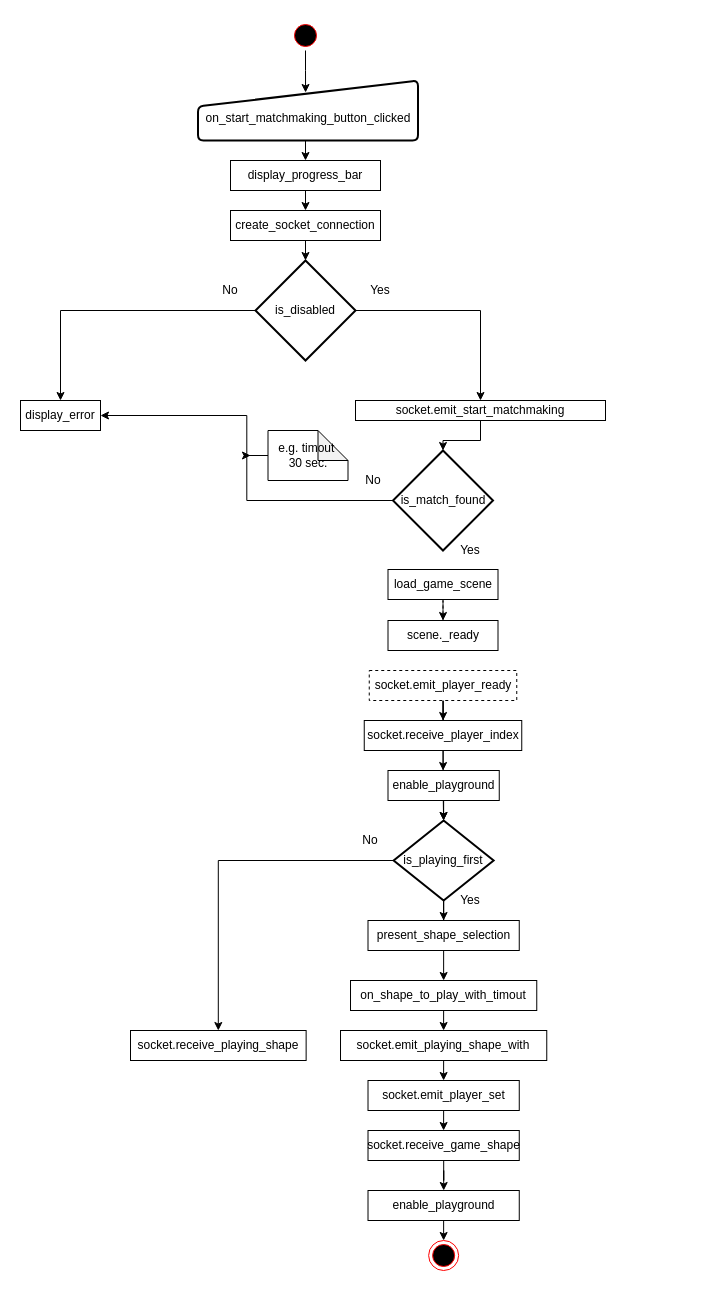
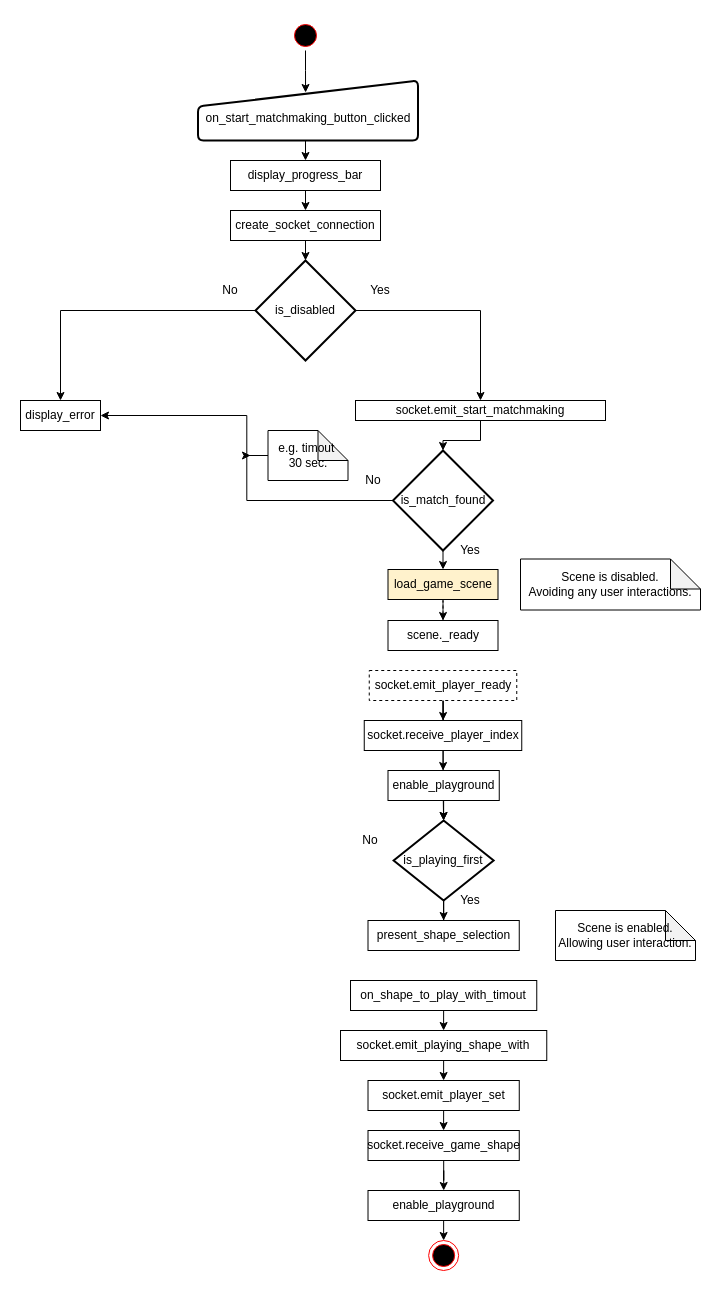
none -> (443, 557)
(443, 585) -> (443, 585)
none -> (611, 585)
(224, 861) -> none
none -> (626, 936)
(444, 962) -> none
(218, 1046) -> none
